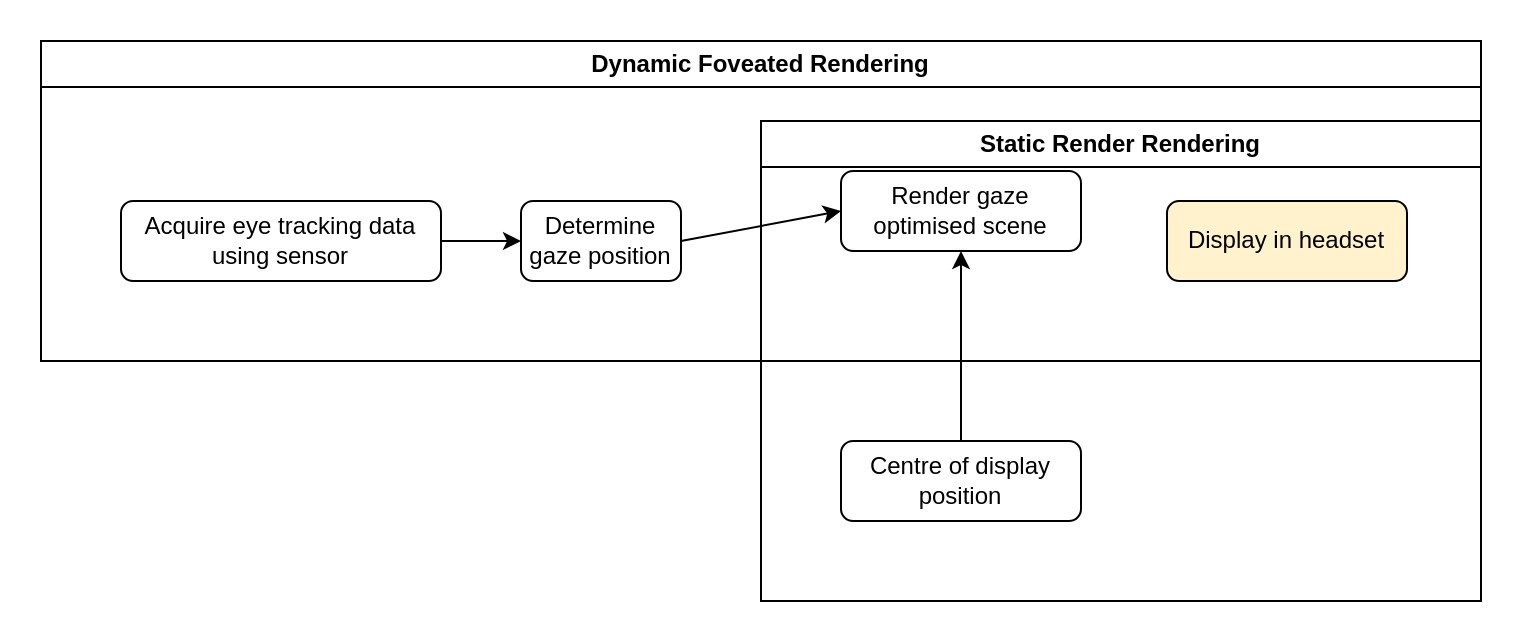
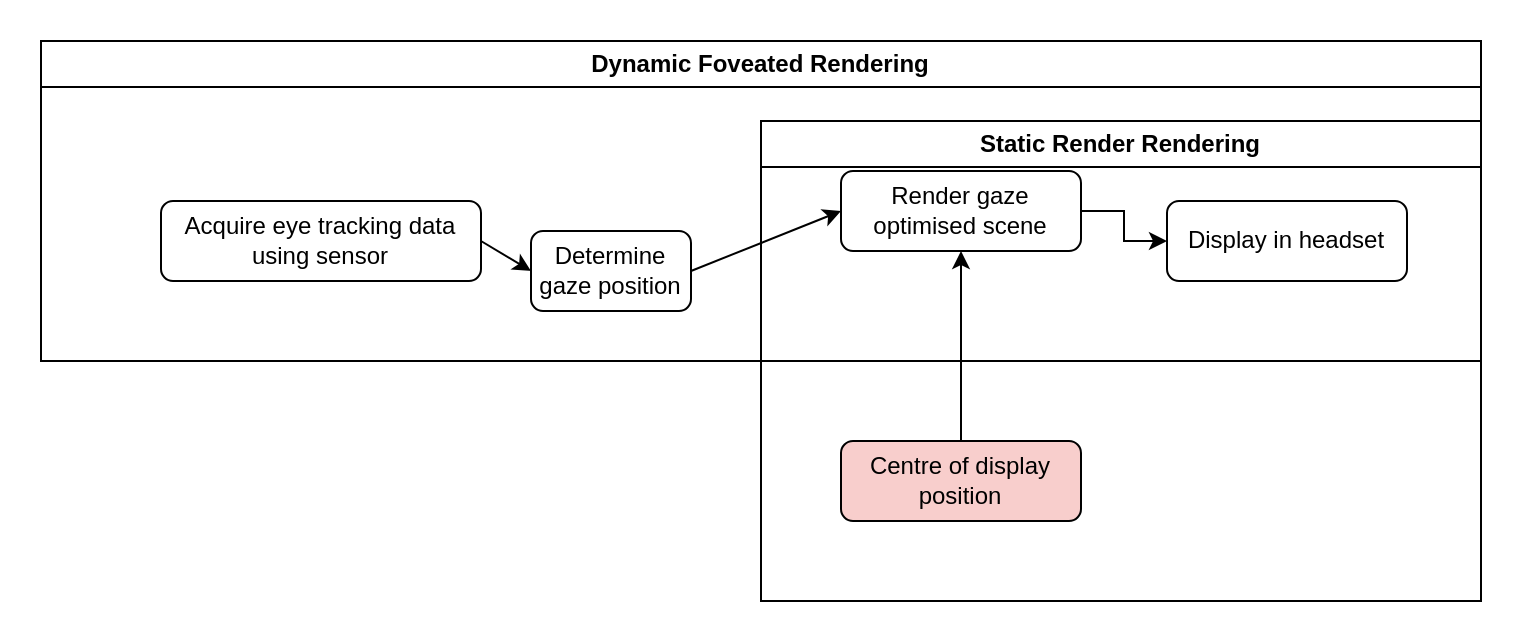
none -> (1124, 219)
(281, 241) -> (321, 241)
(601, 241) -> (611, 271)
(1287, 241) -> (1287, 241)
(961, 481) -> (961, 481)
